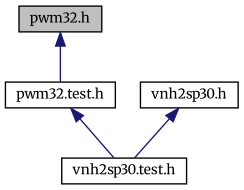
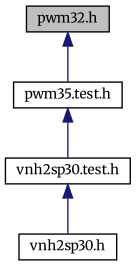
(60, 95) -> (68, 95)
(152, 138) -> (68, 216)
